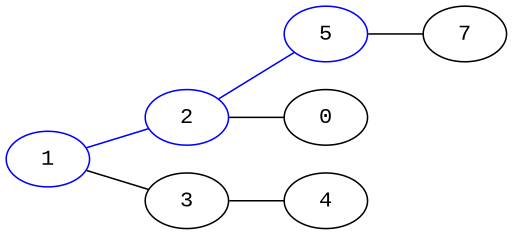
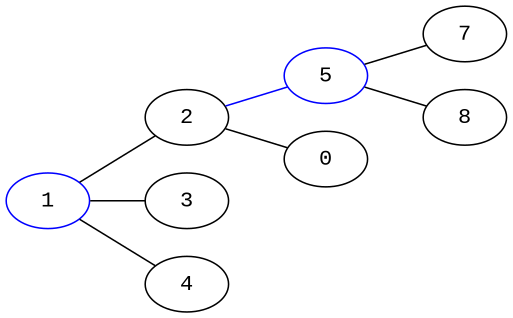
(187, 117) -> (187, 117)
none -> (465, 117)
(118, 138) -> (117, 159)
(257, 201) -> (117, 243)
